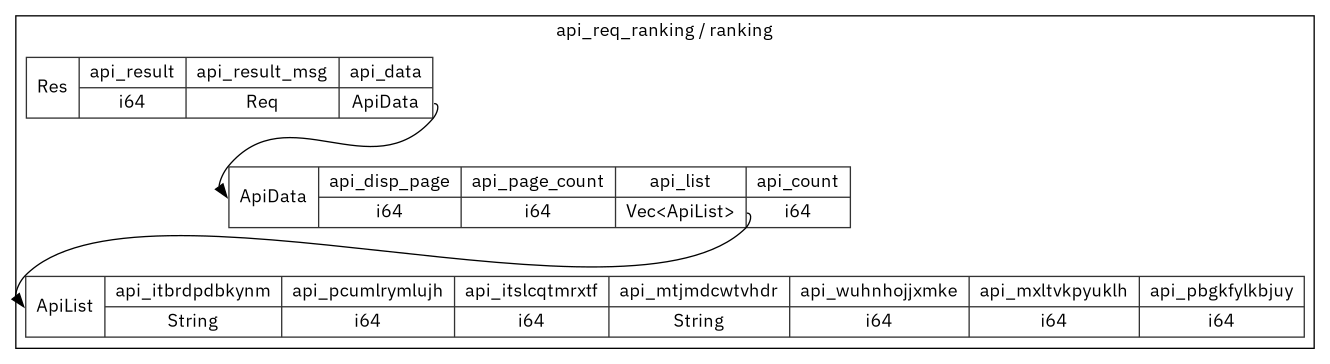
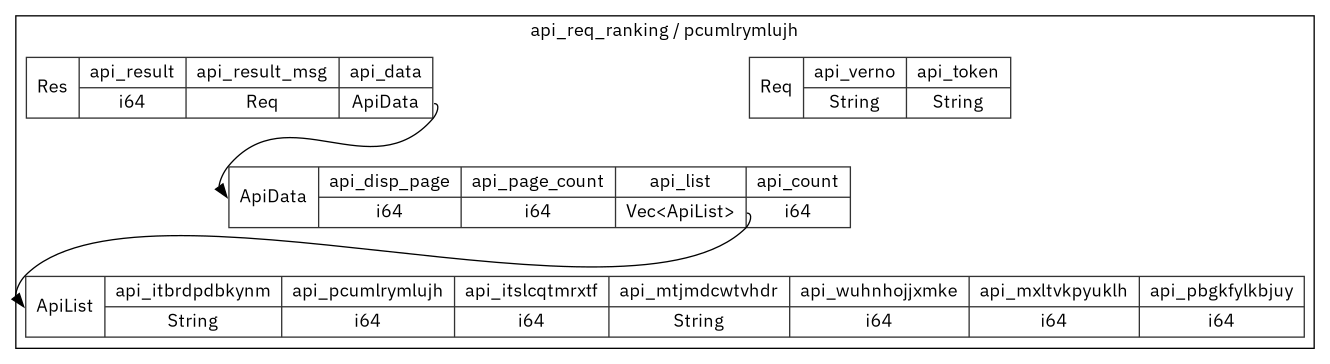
(665, 31) -> (665, 31)
none -> (880, 88)
